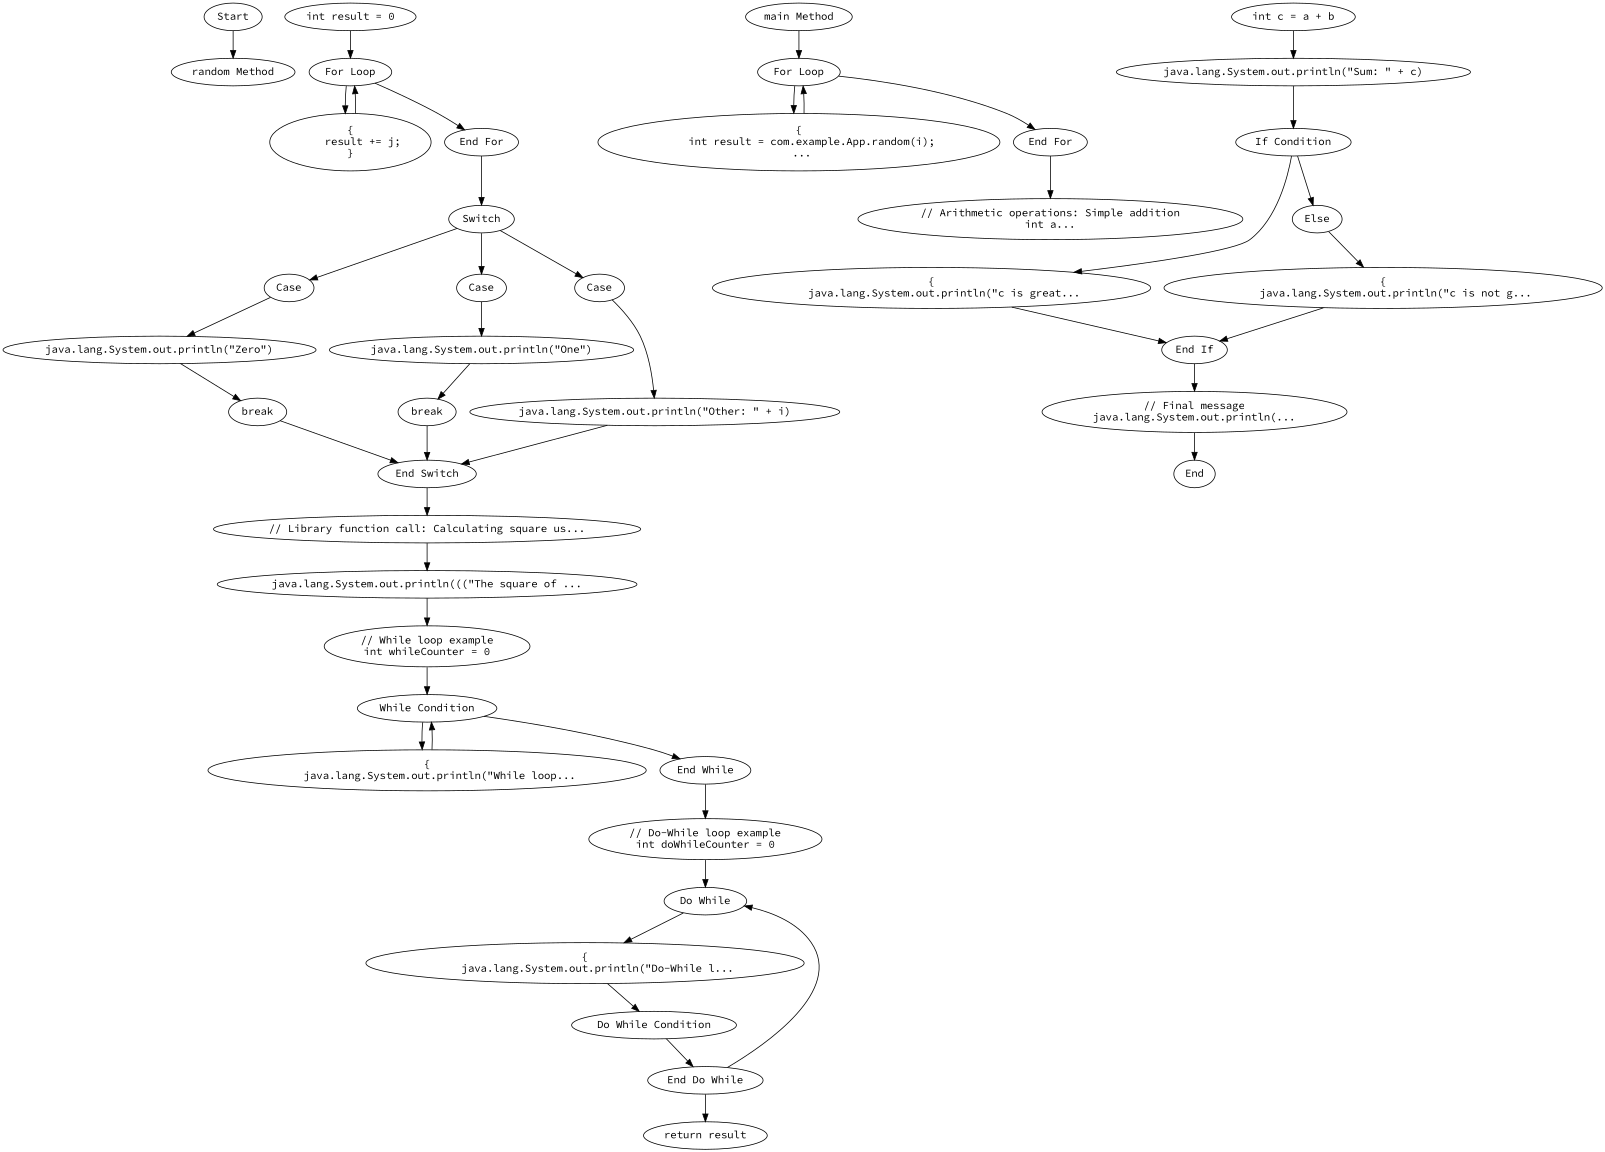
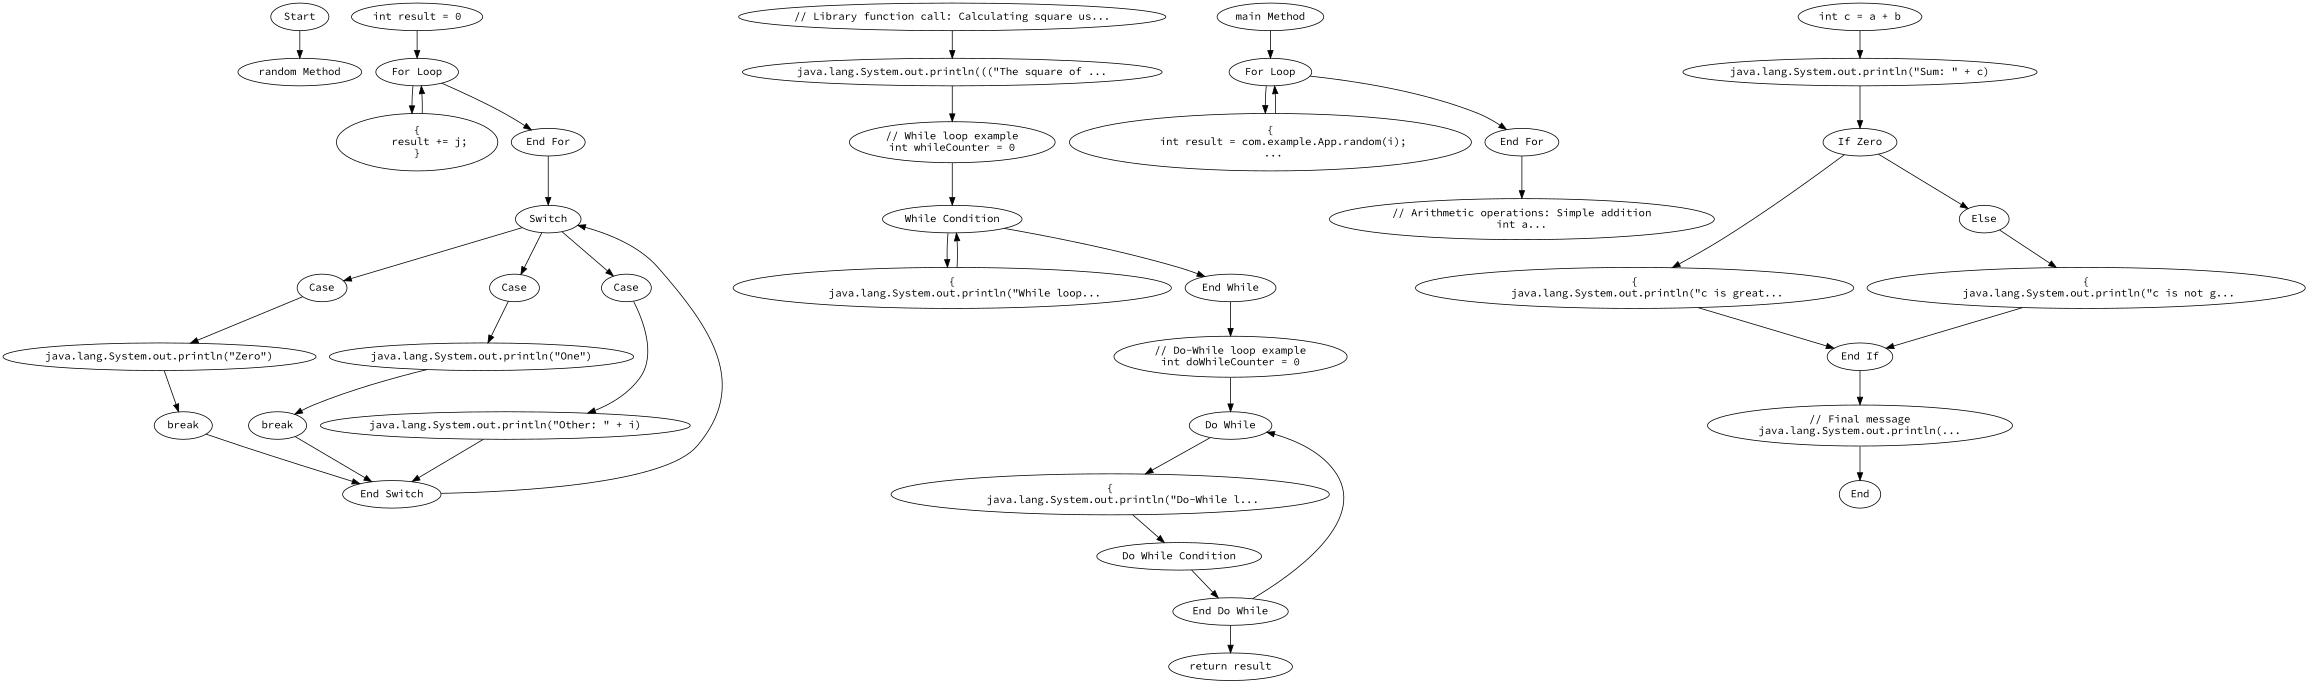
(1293, 142) -> (1860, 142)
(427, 498) -> (704, 436)
